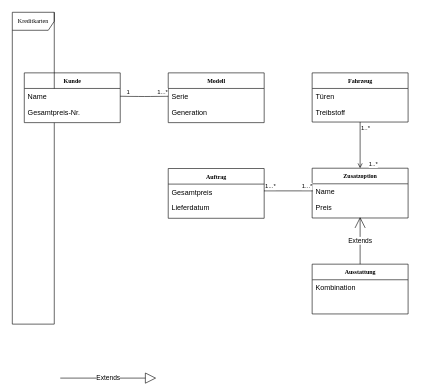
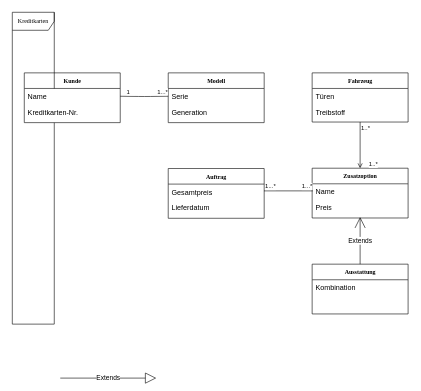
(56, 113) -> (58, 113)
